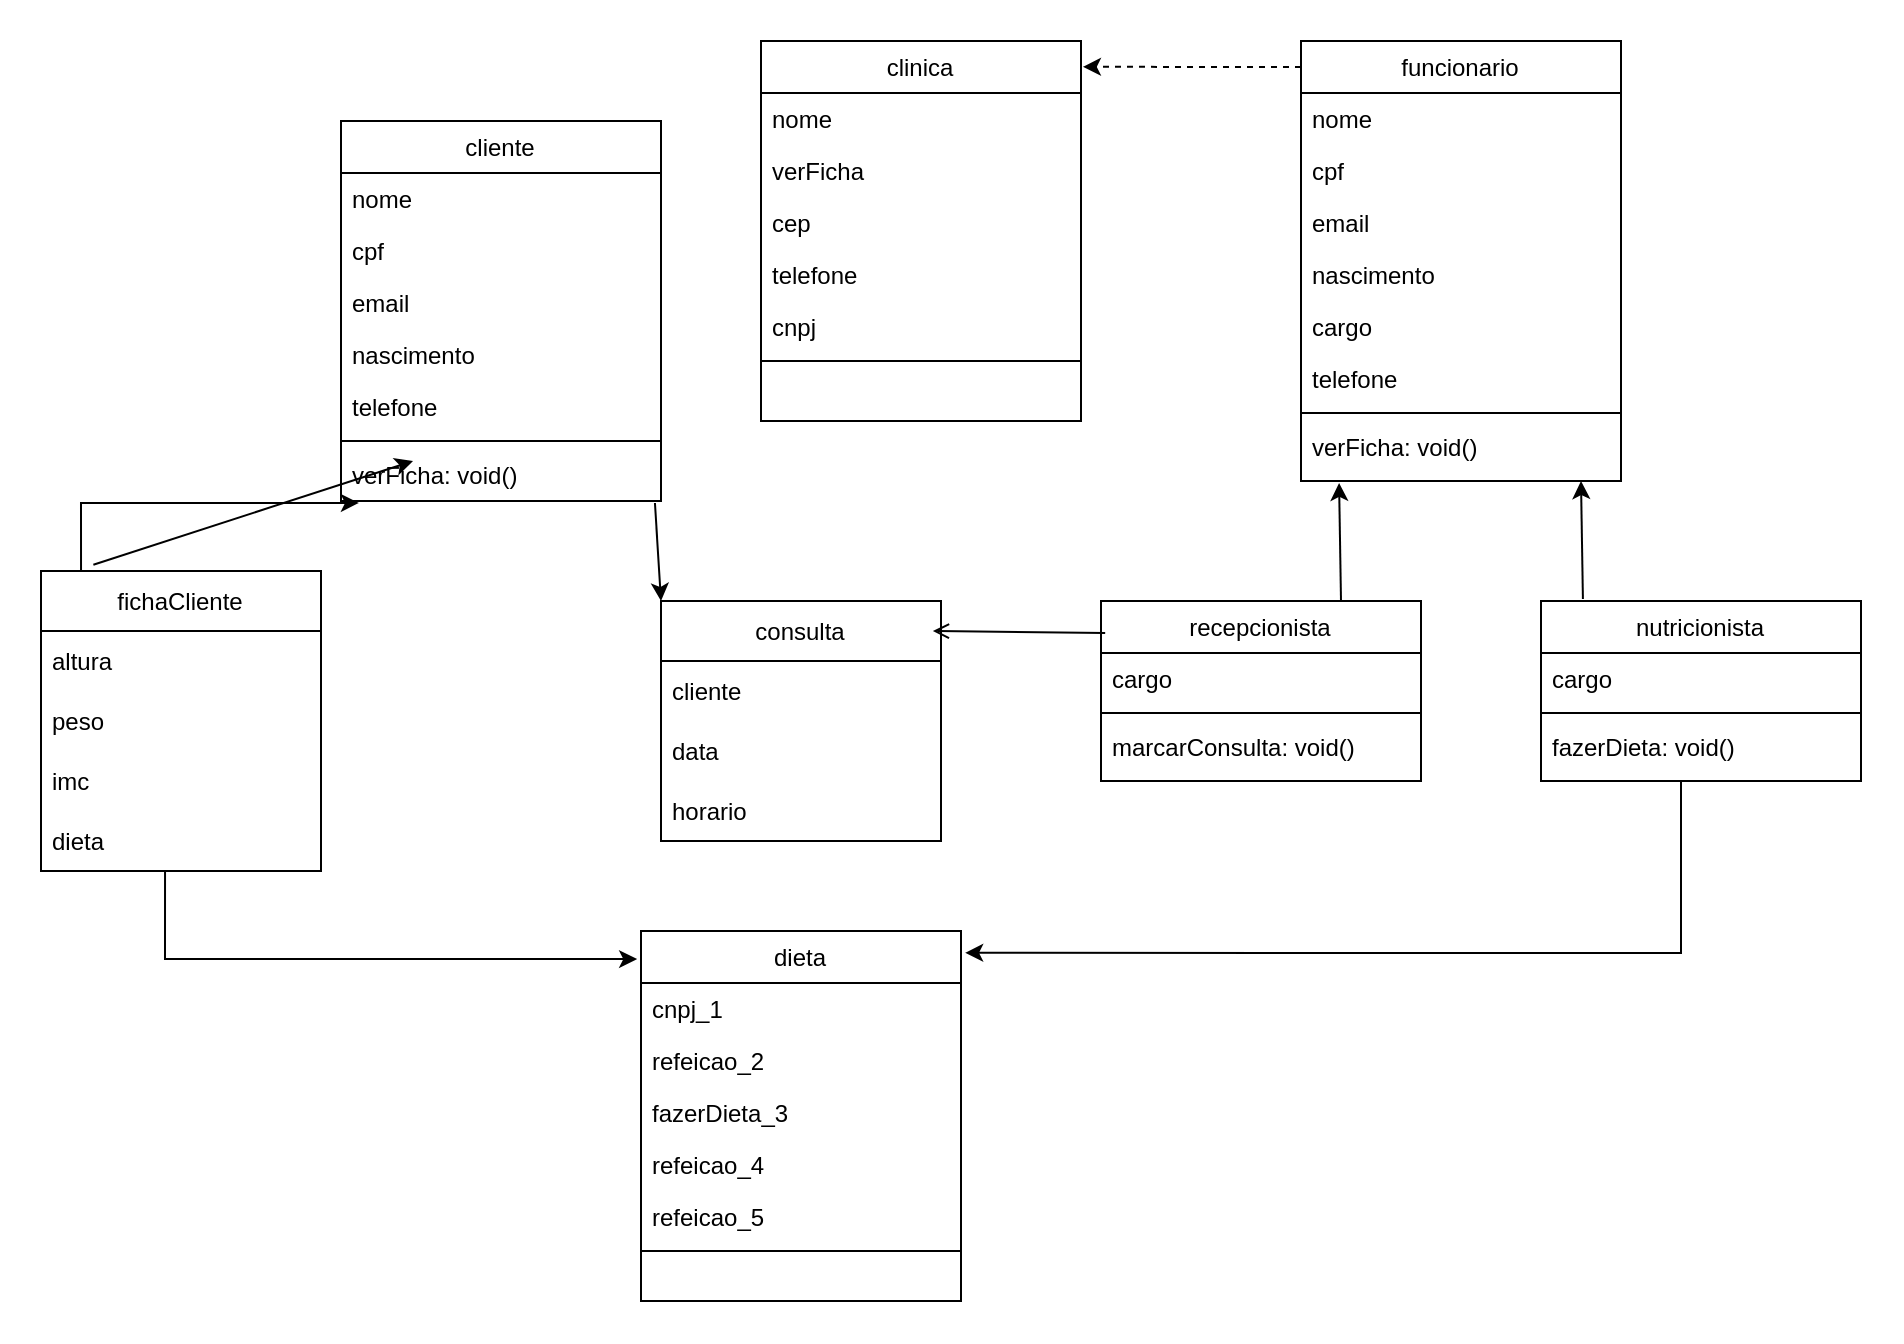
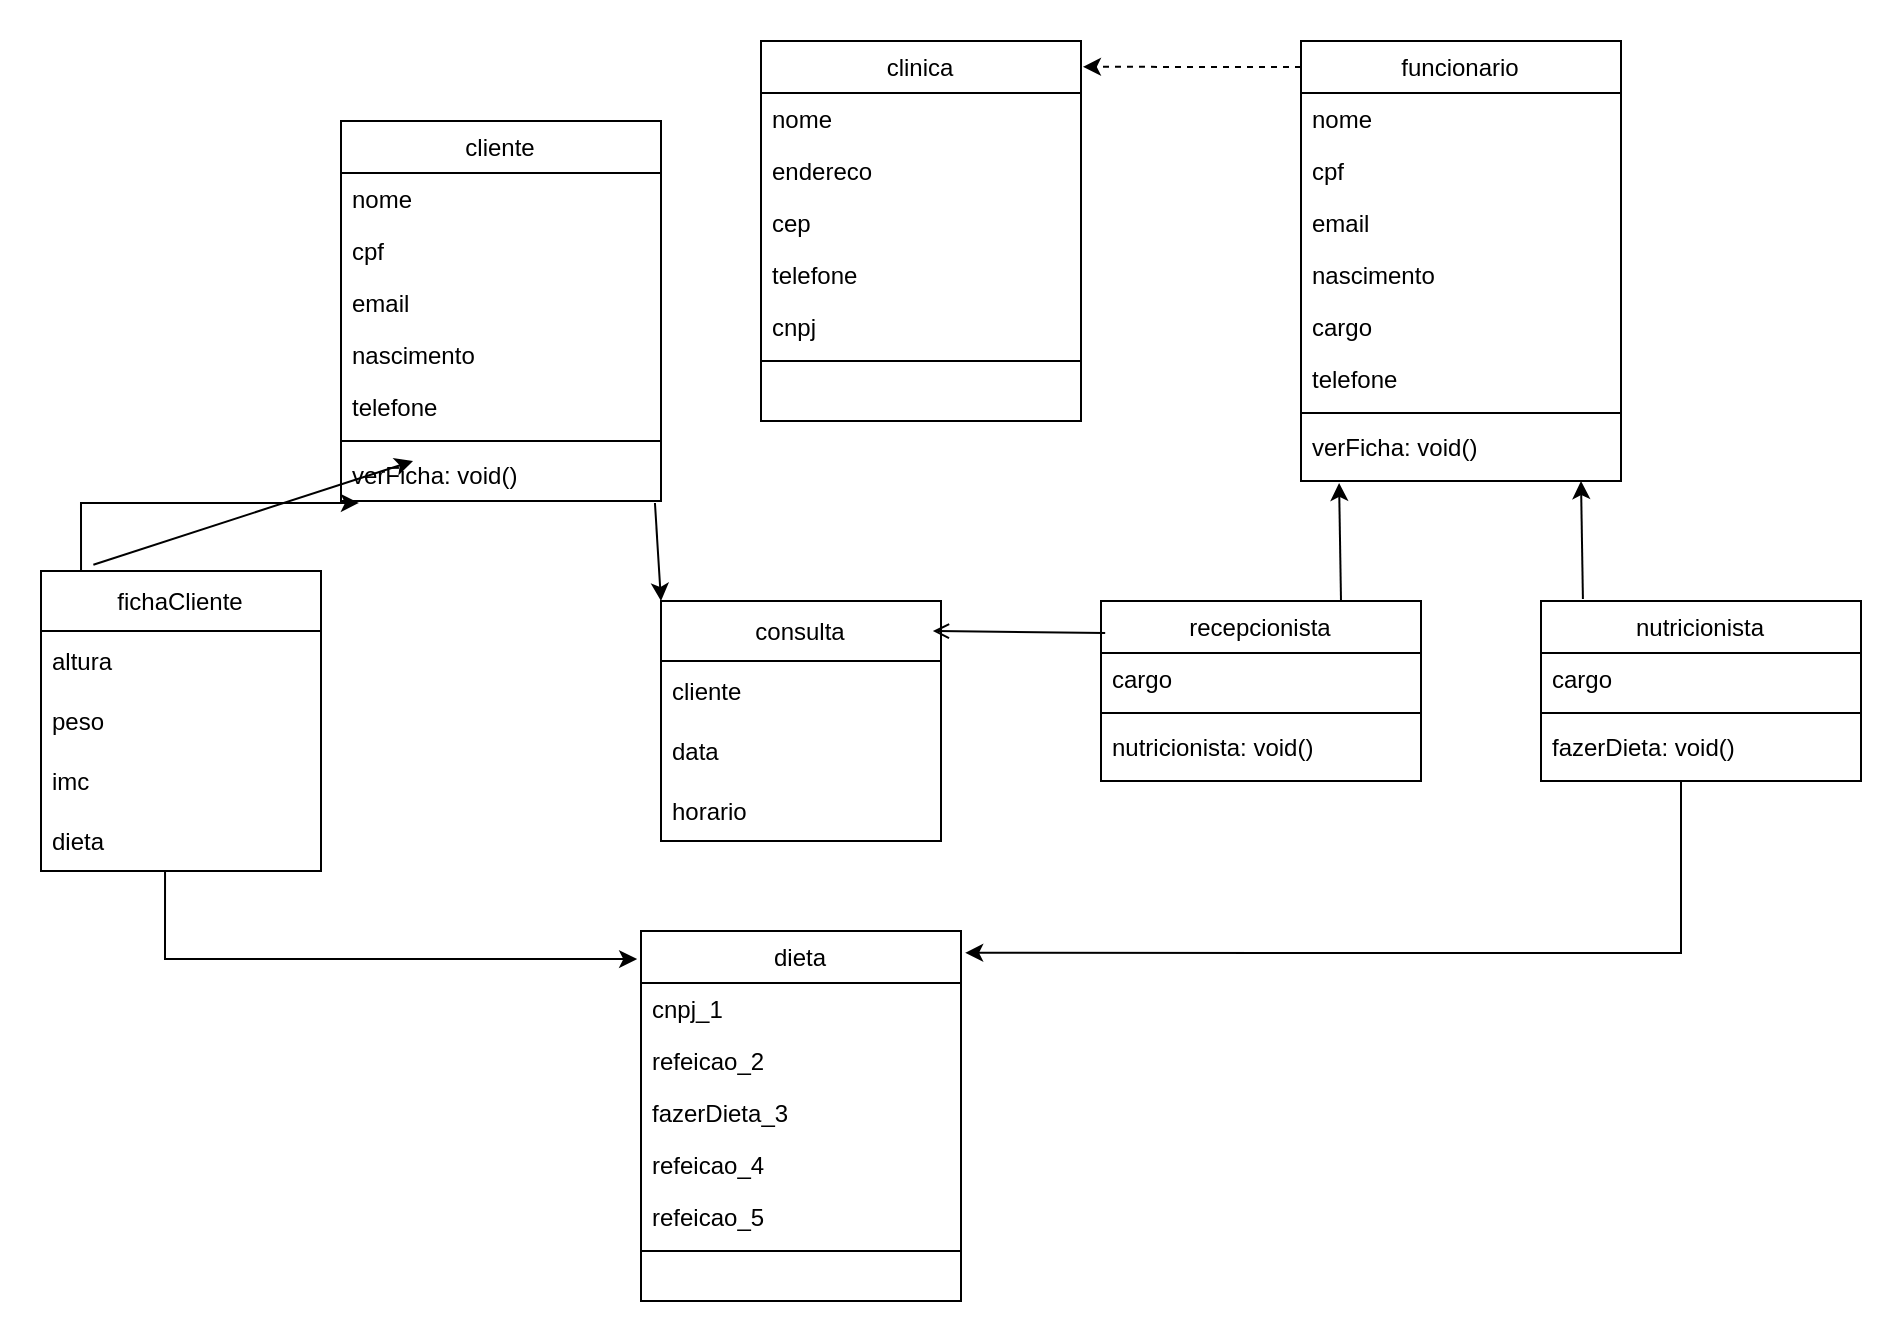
(823, 172) -> (826, 172)
(1247, 748) -> (1234, 748)
